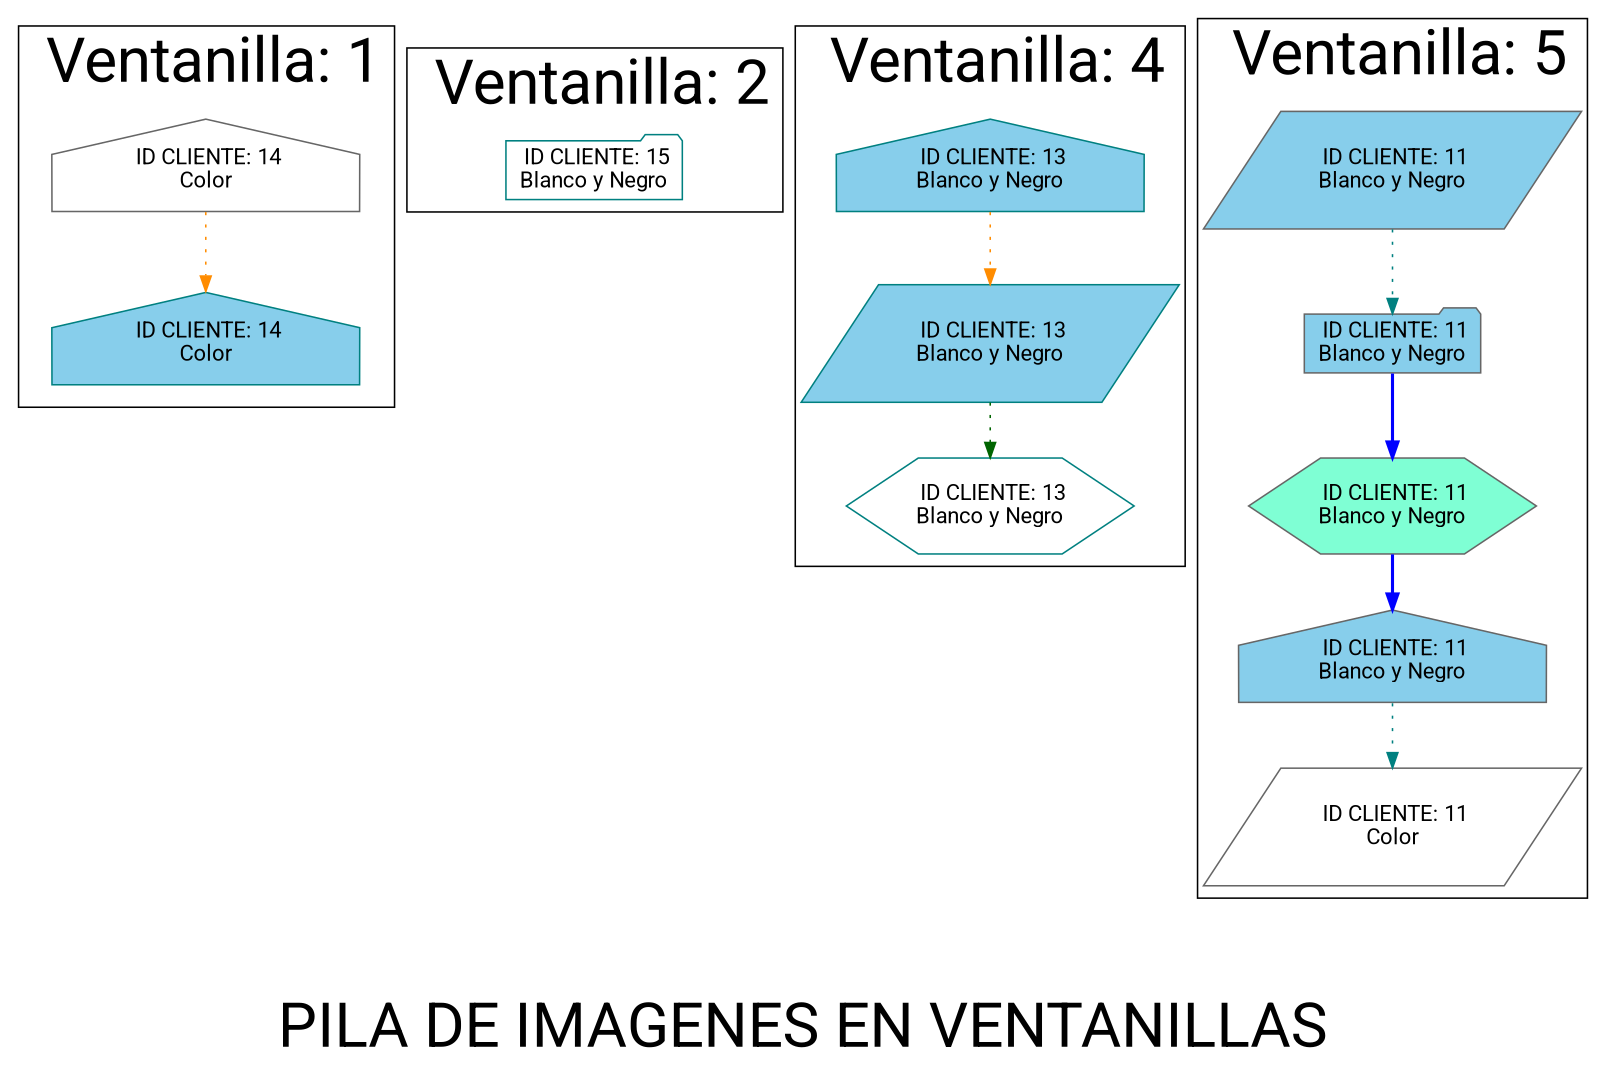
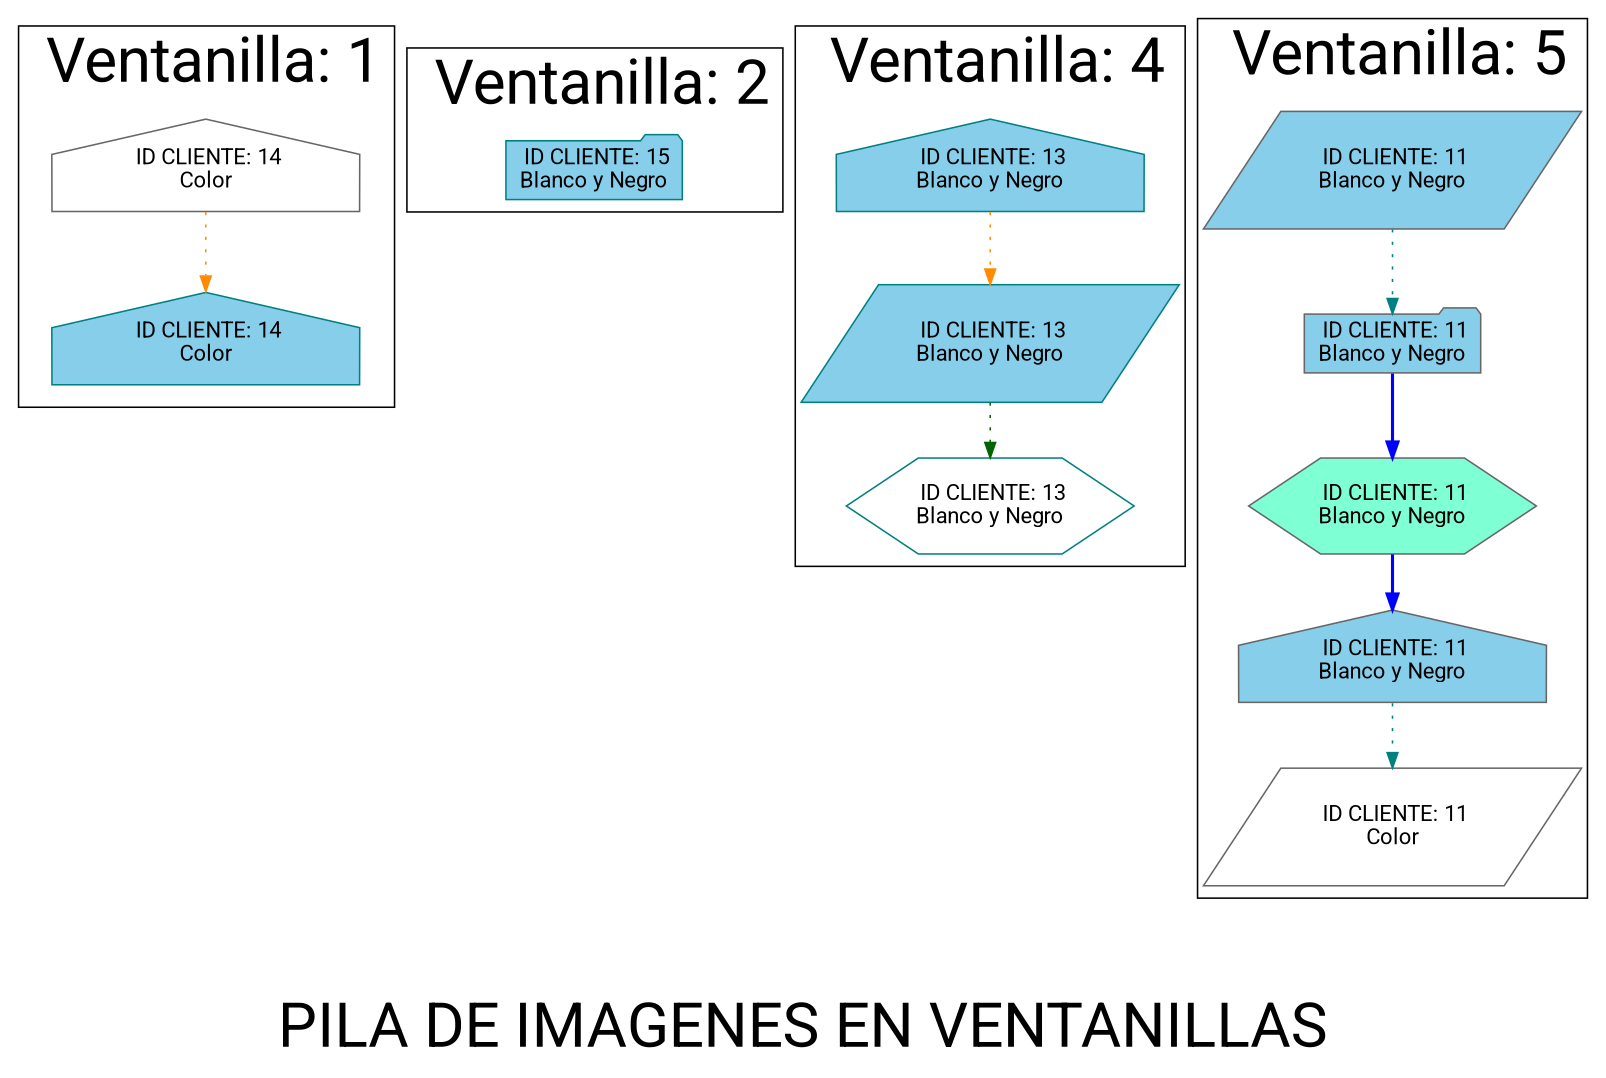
(594, 170) -> (594, 170)
